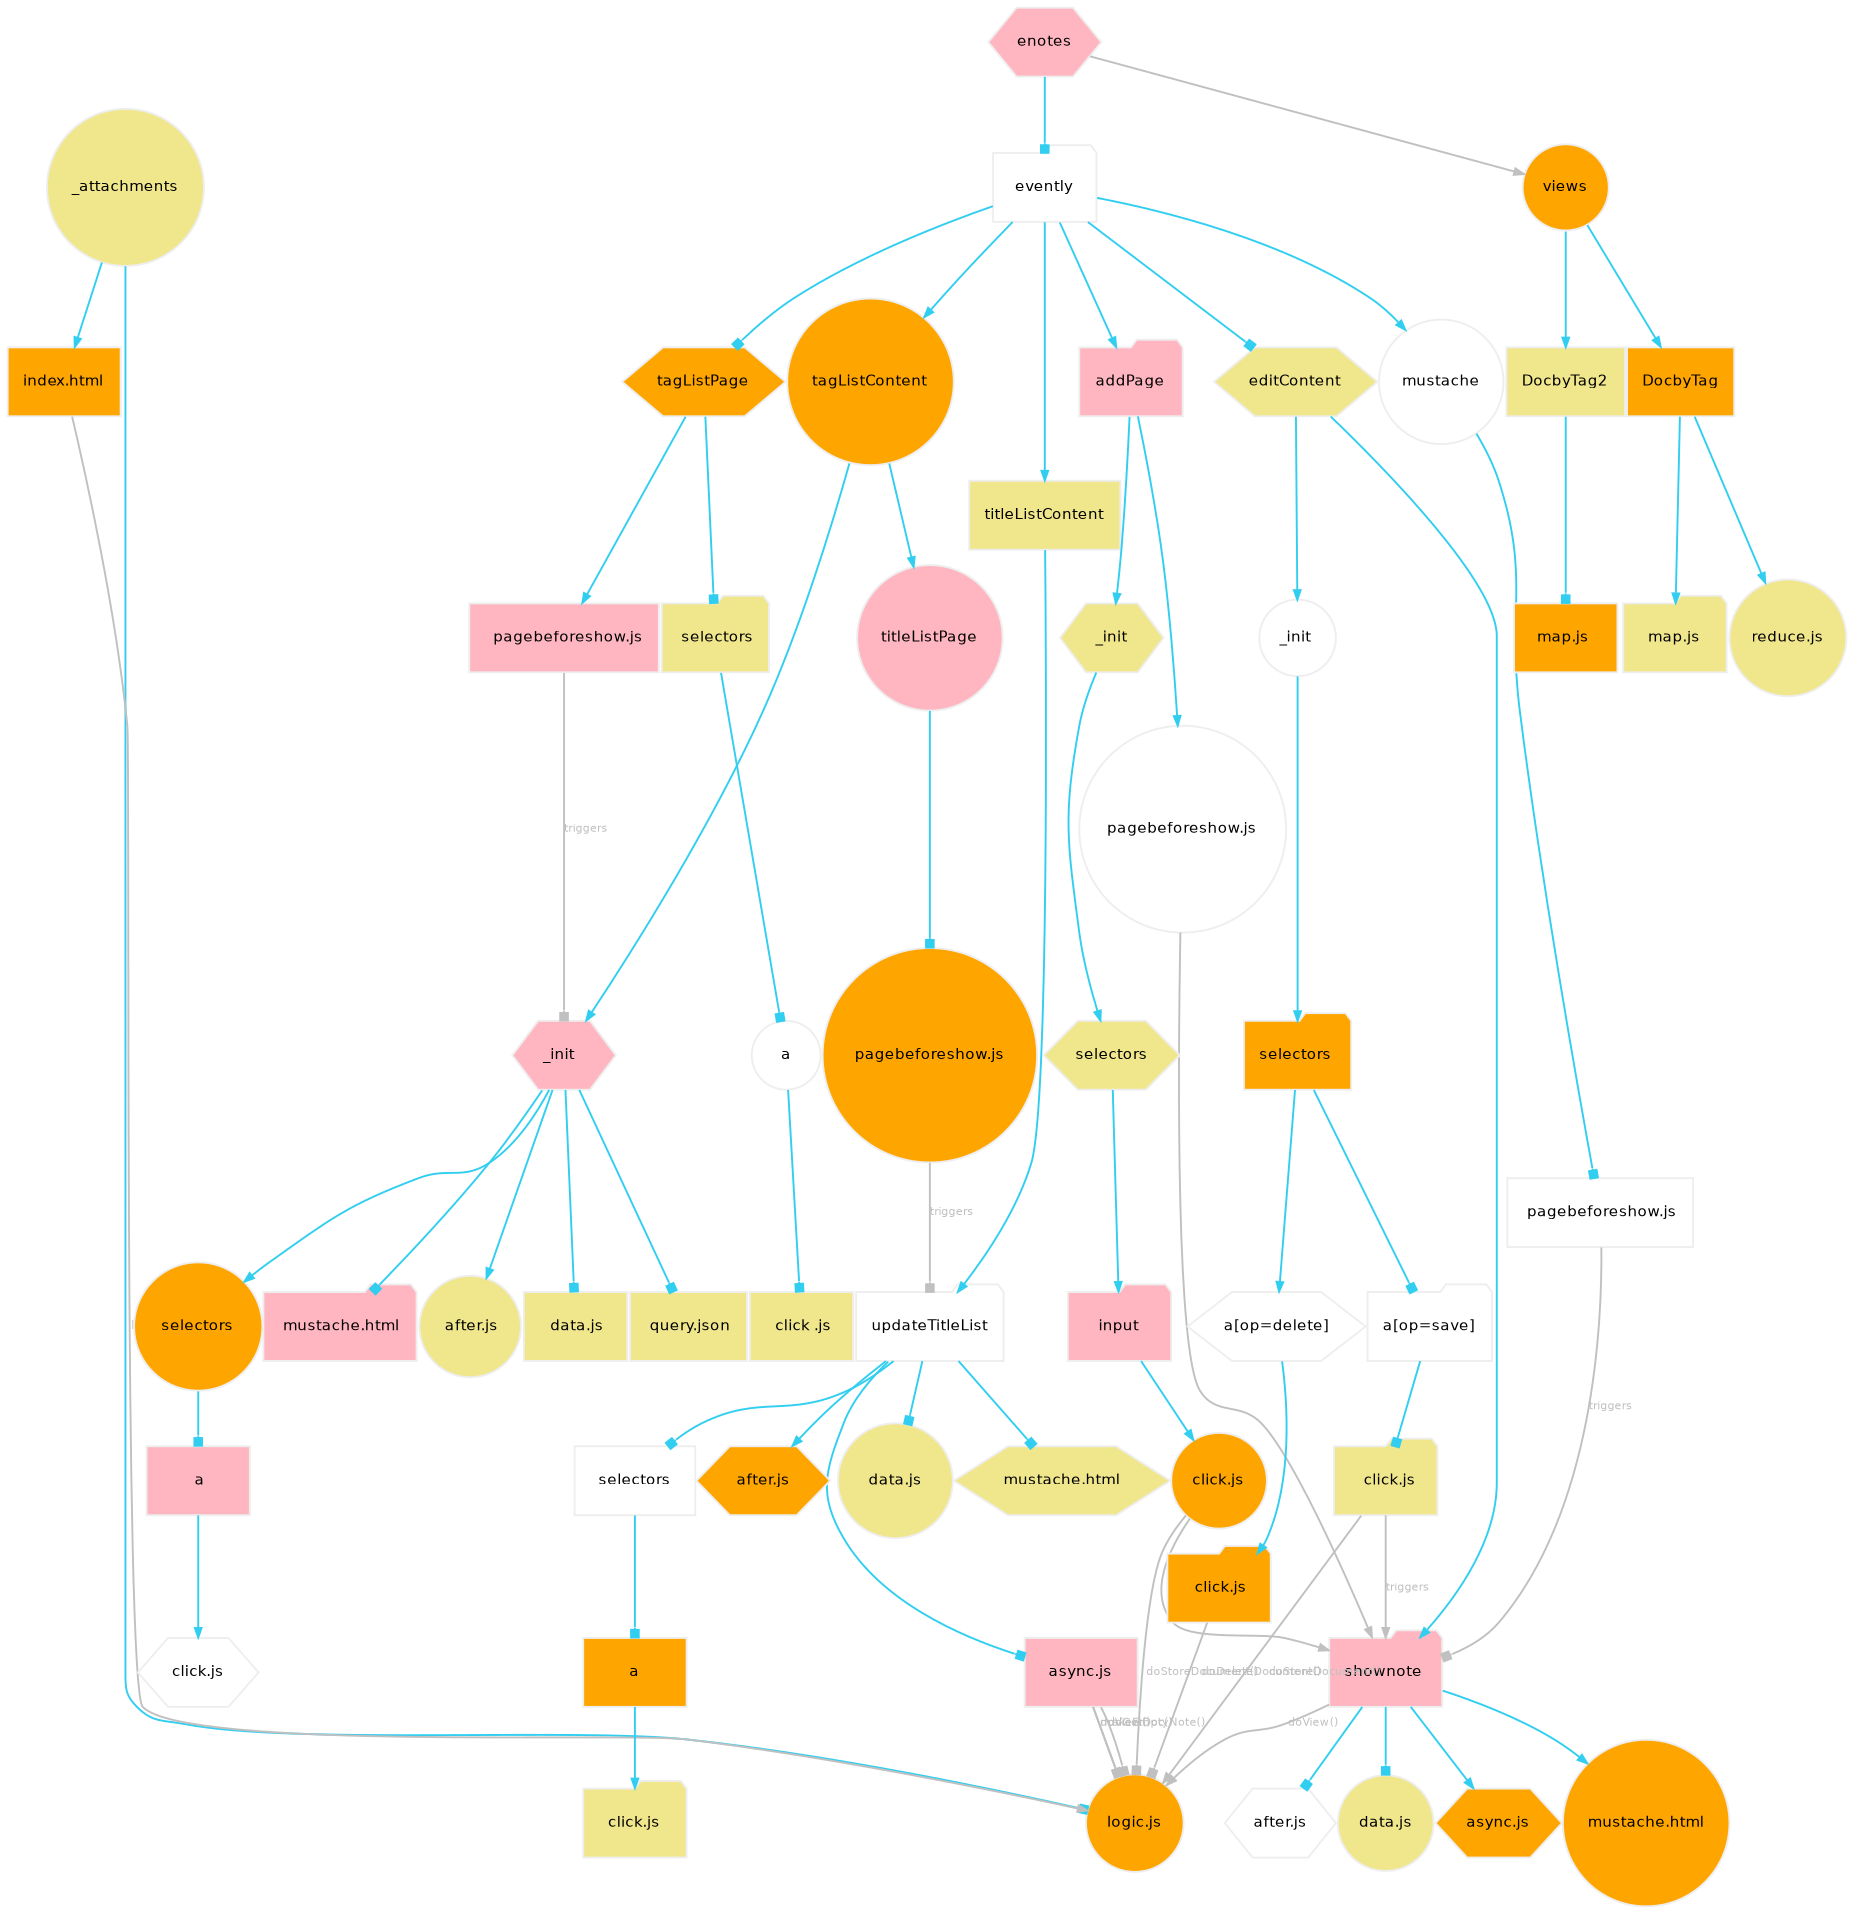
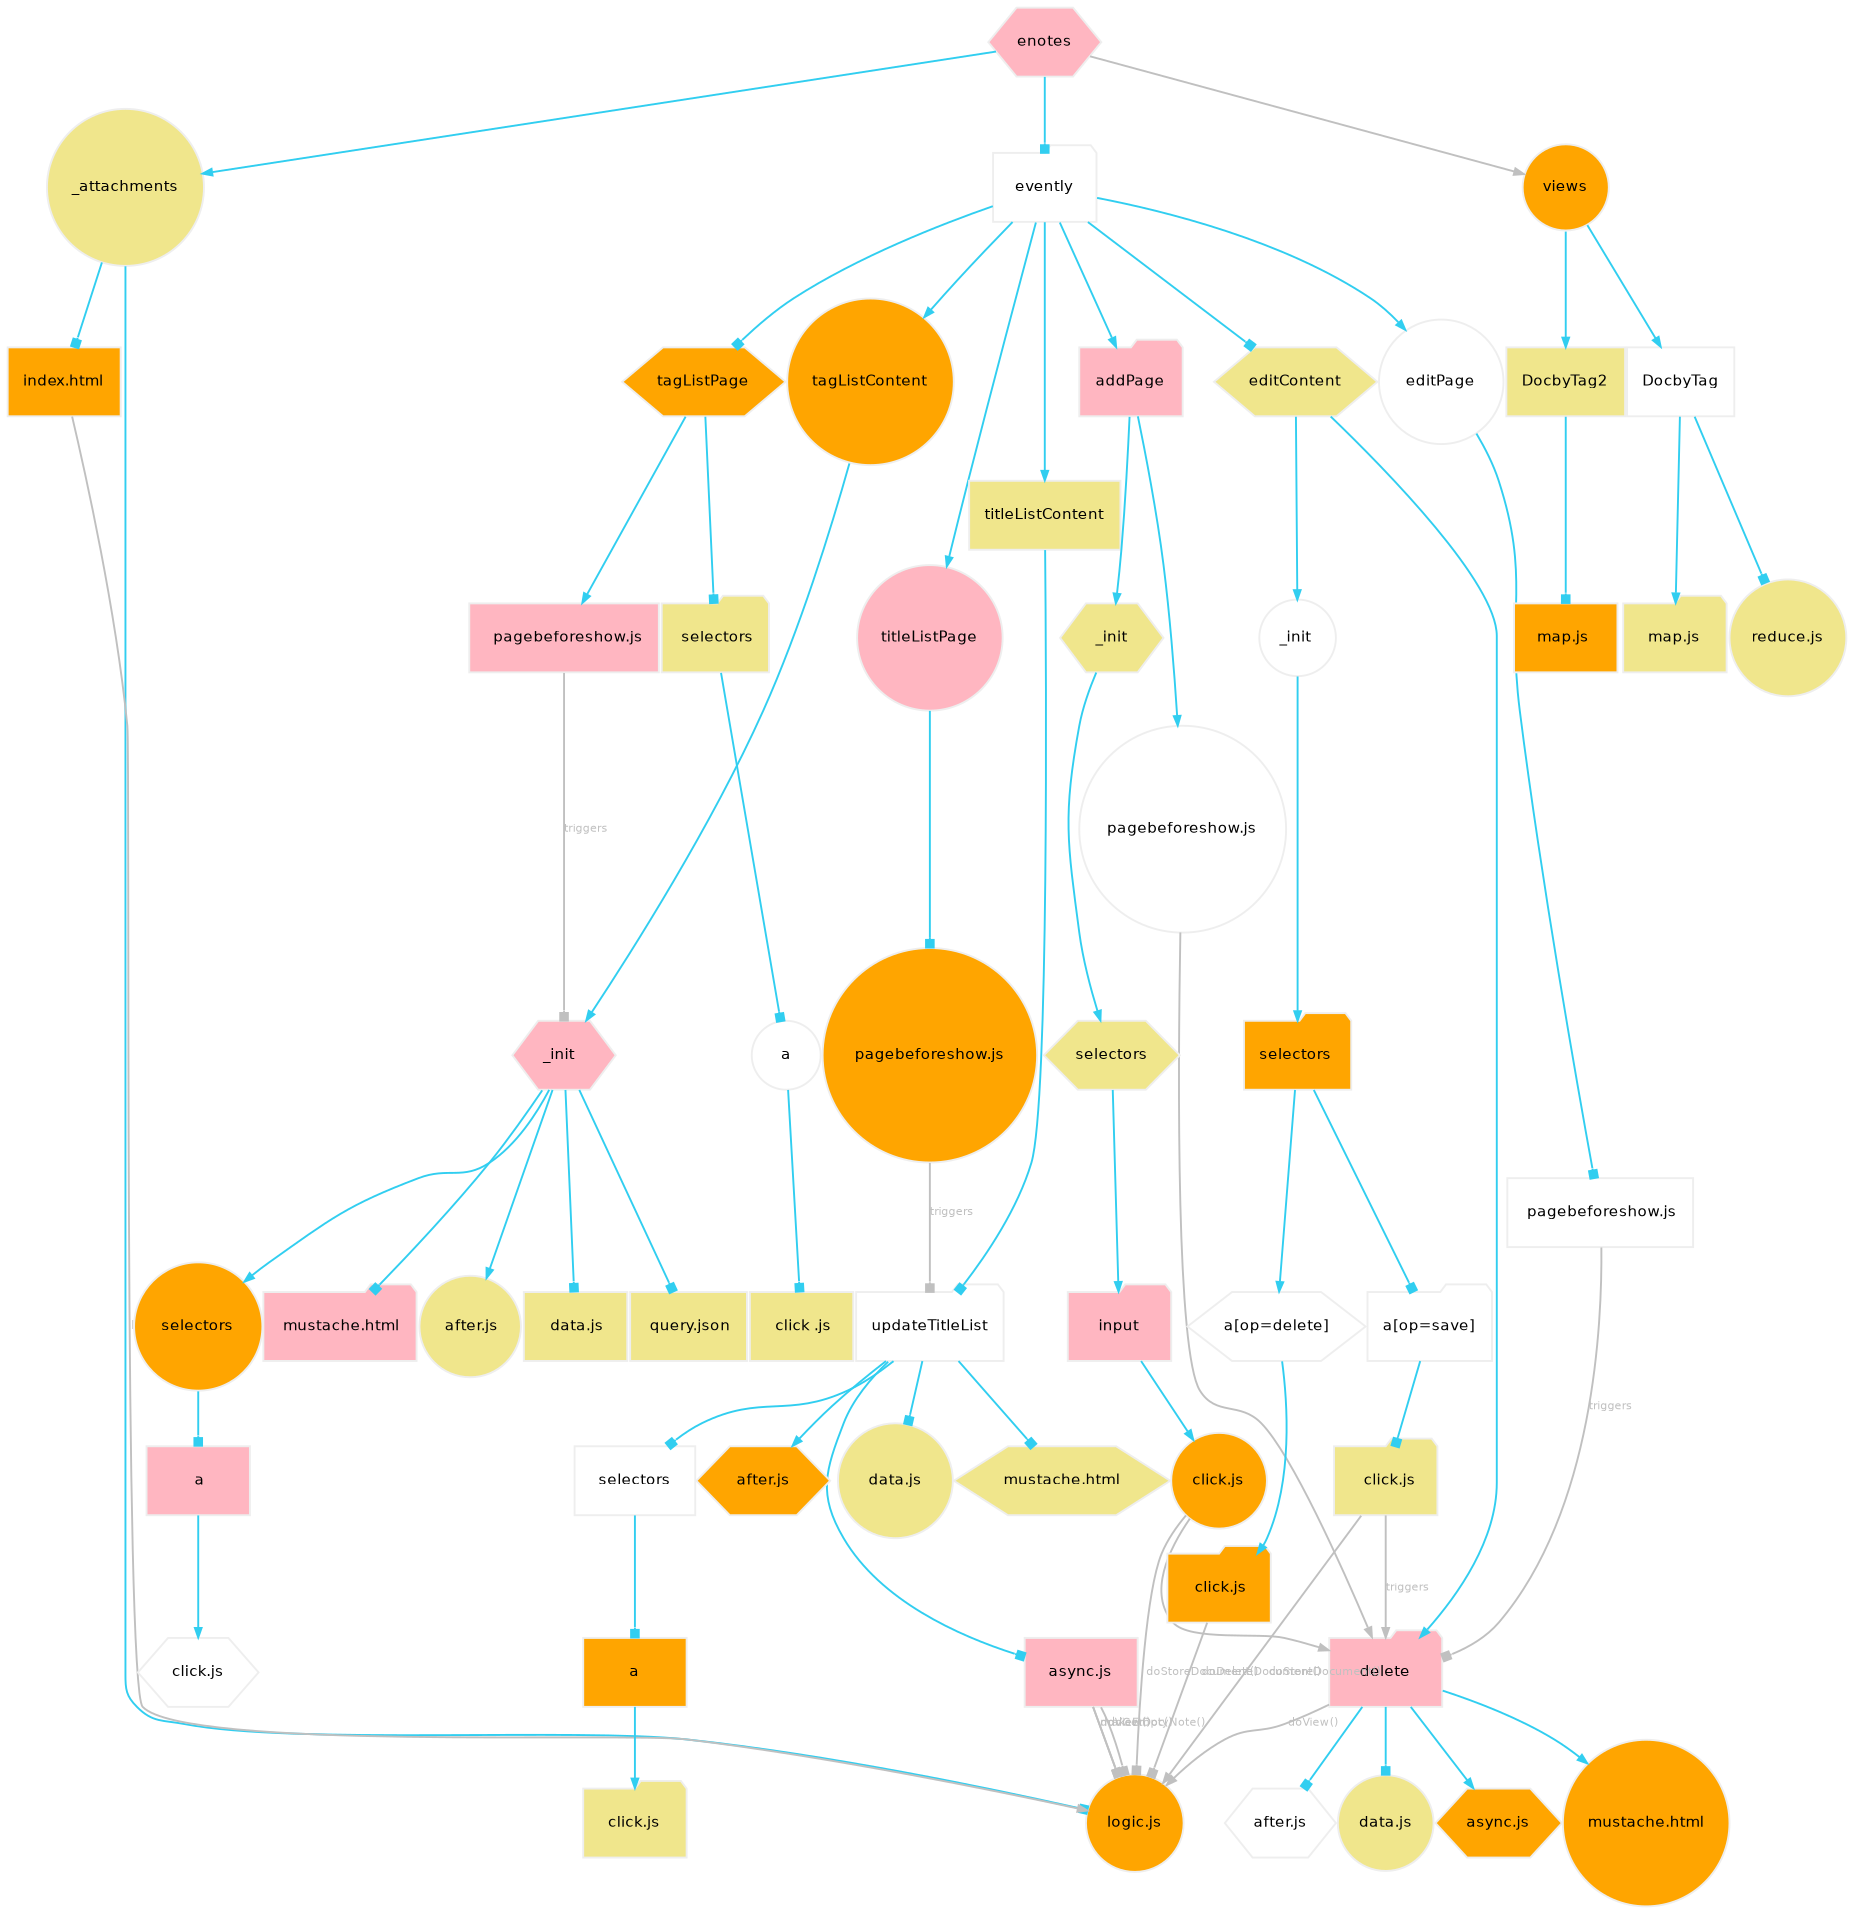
none -> (604, 112)
(90, 300) -> (90, 300)
(1441, 382) -> (1441, 382)
(1681, 382) -> (1681, 382)
(1728, 495) -> (1728, 495)
(900, 510) -> (992, 389)
(1045, 927) -> (1045, 927)
(1386, 1672) -> (1386, 1672)
